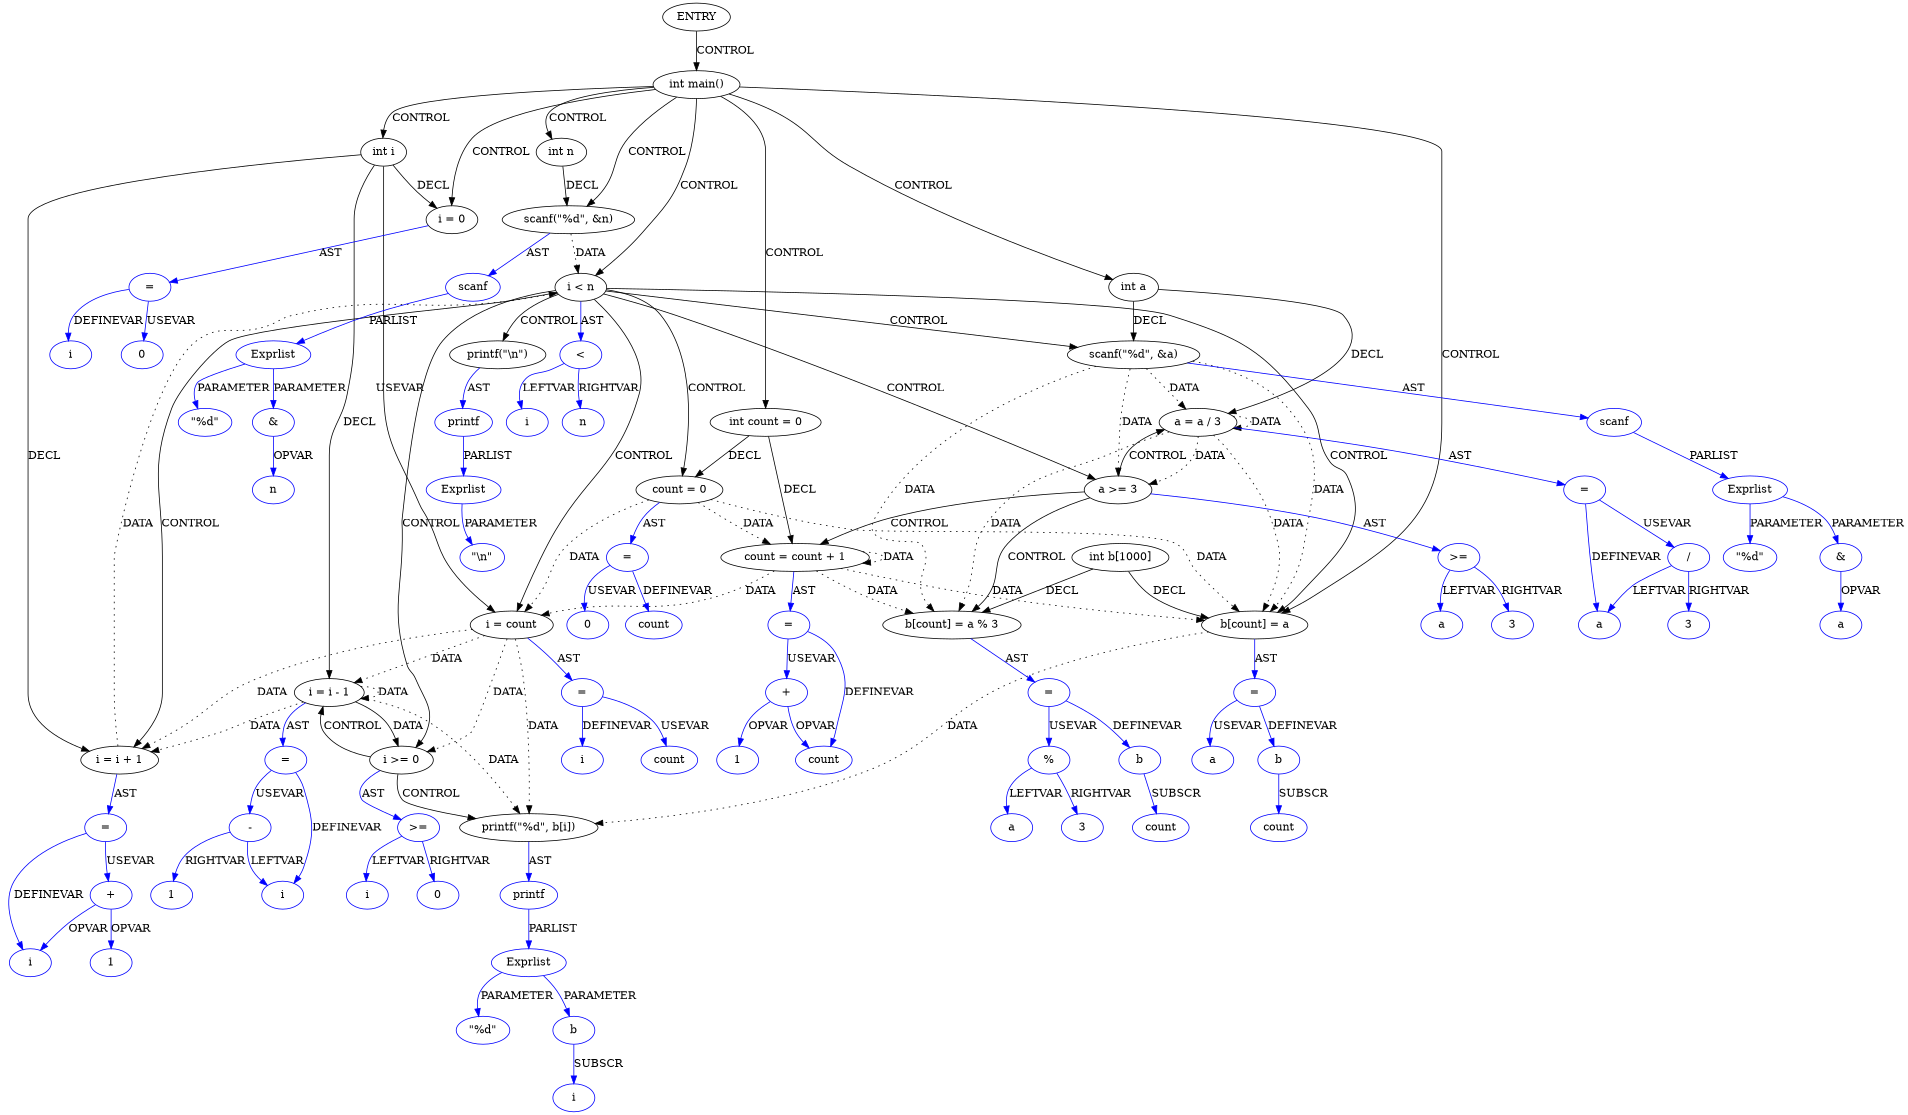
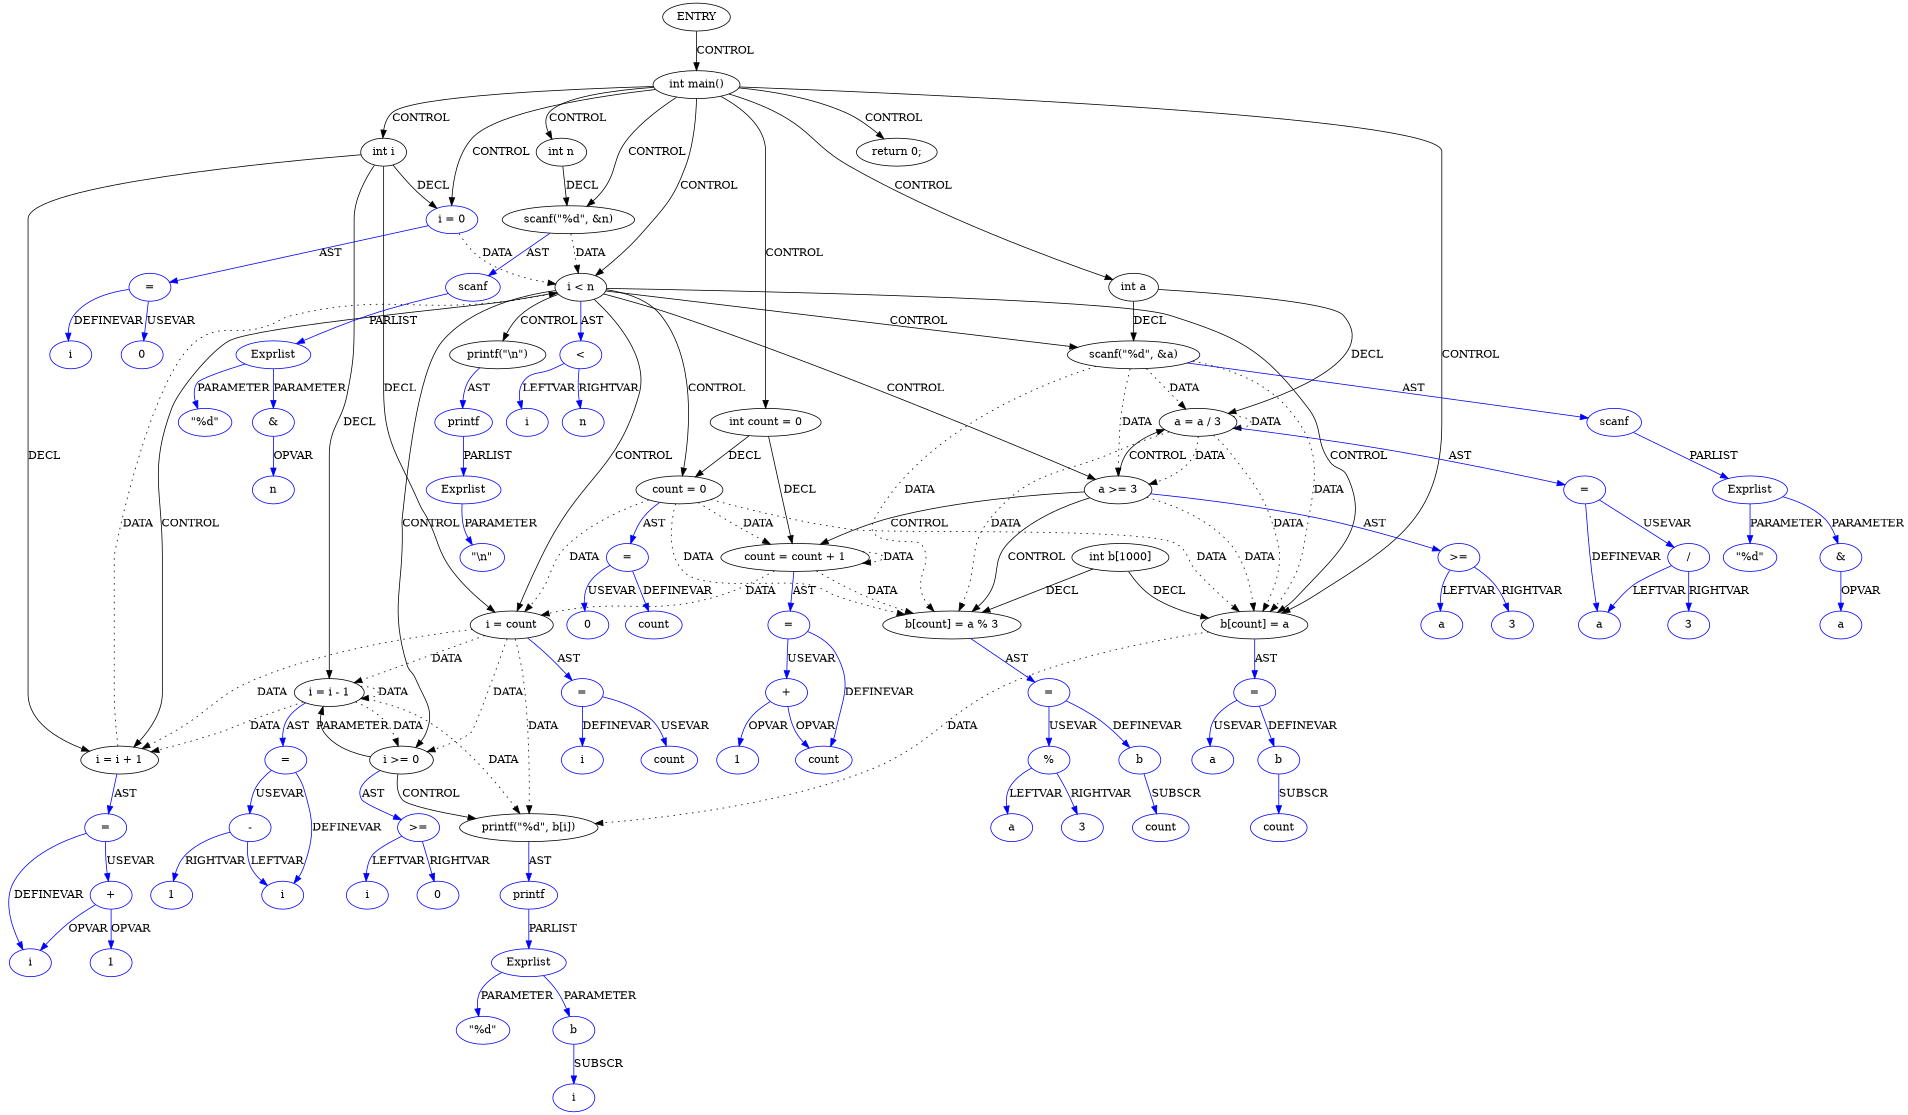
none -> (897, 152)
(452, 220) -> (452, 220)
none -> (493, 266)
(400, 389) -> (400, 389)
none -> (763, 583)
(1027, 602) -> (1219, 533)
(380, 716) -> (380, 716)
(353, 726) -> (353, 726)
